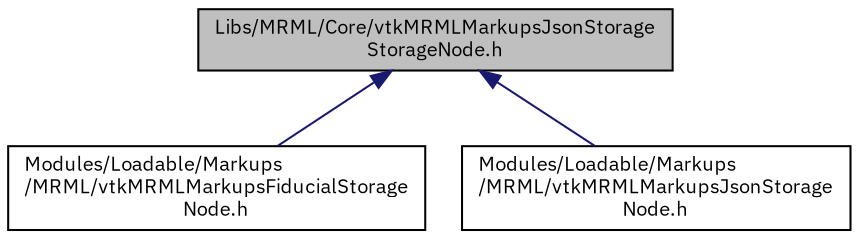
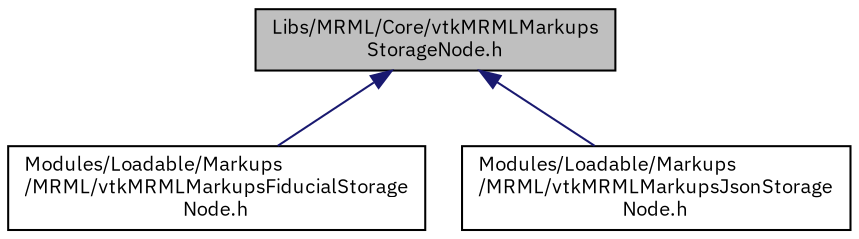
(435, 40) -> (435, 40)
